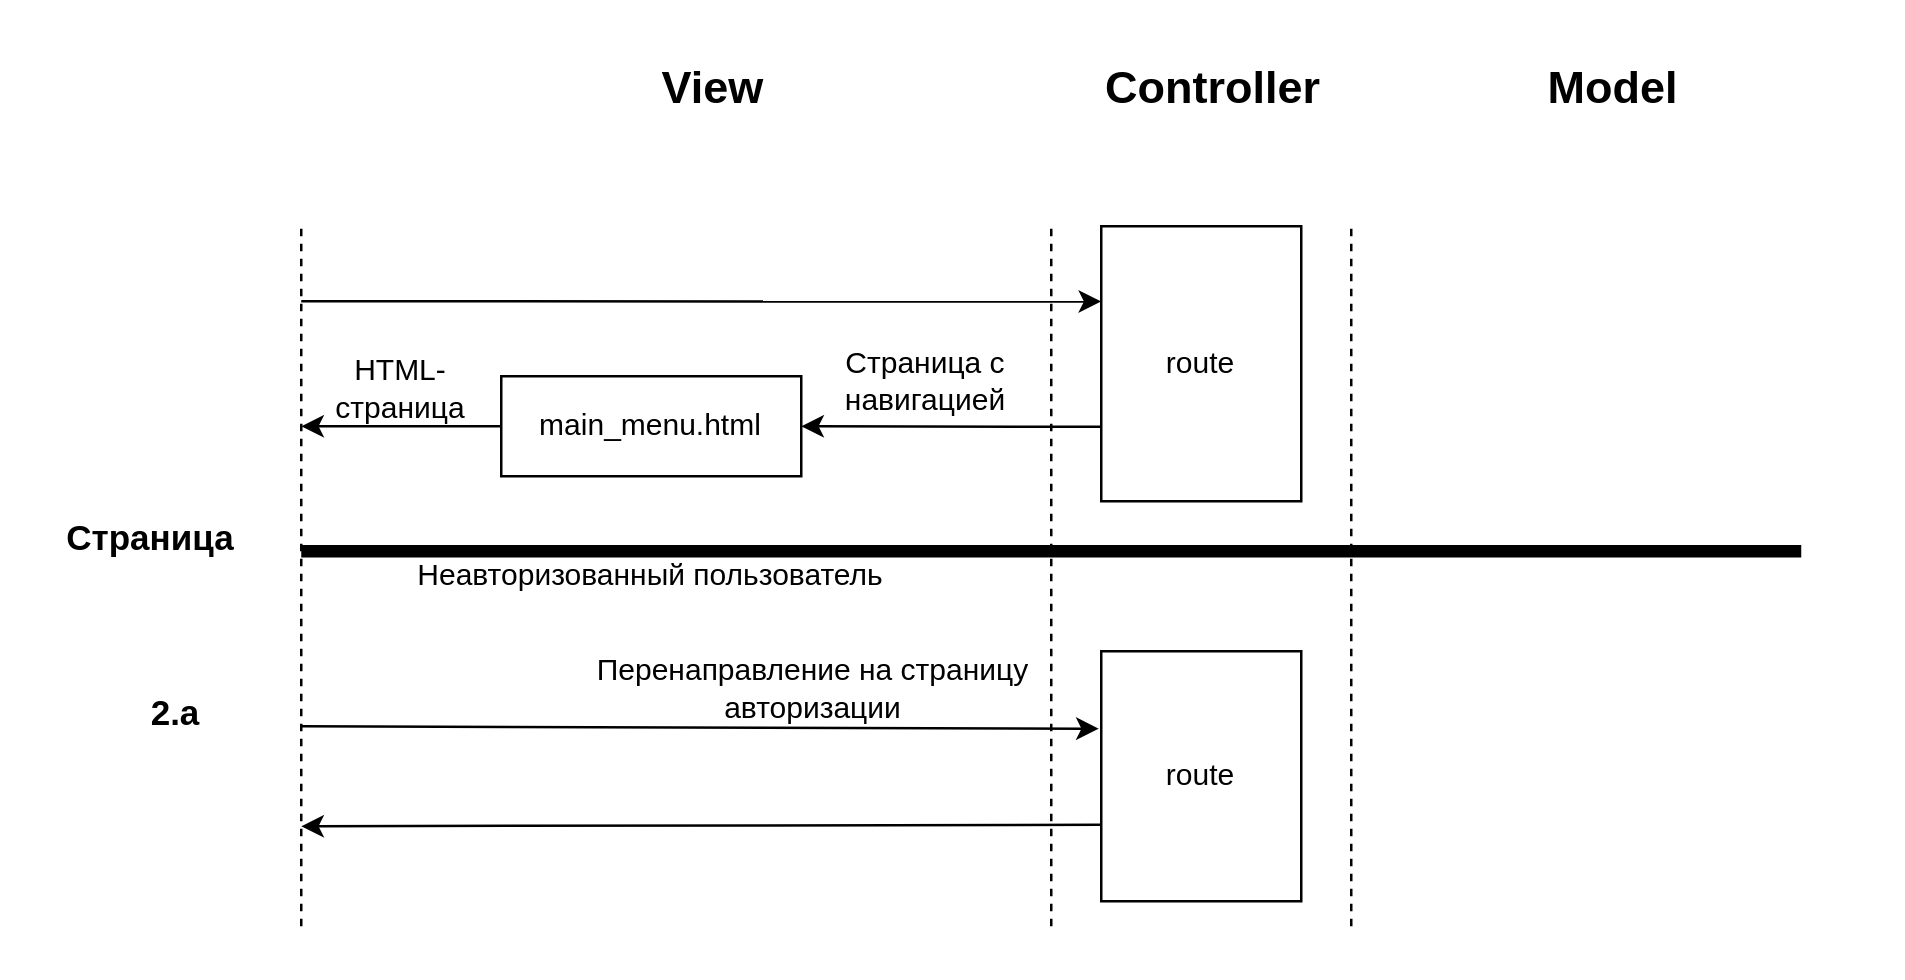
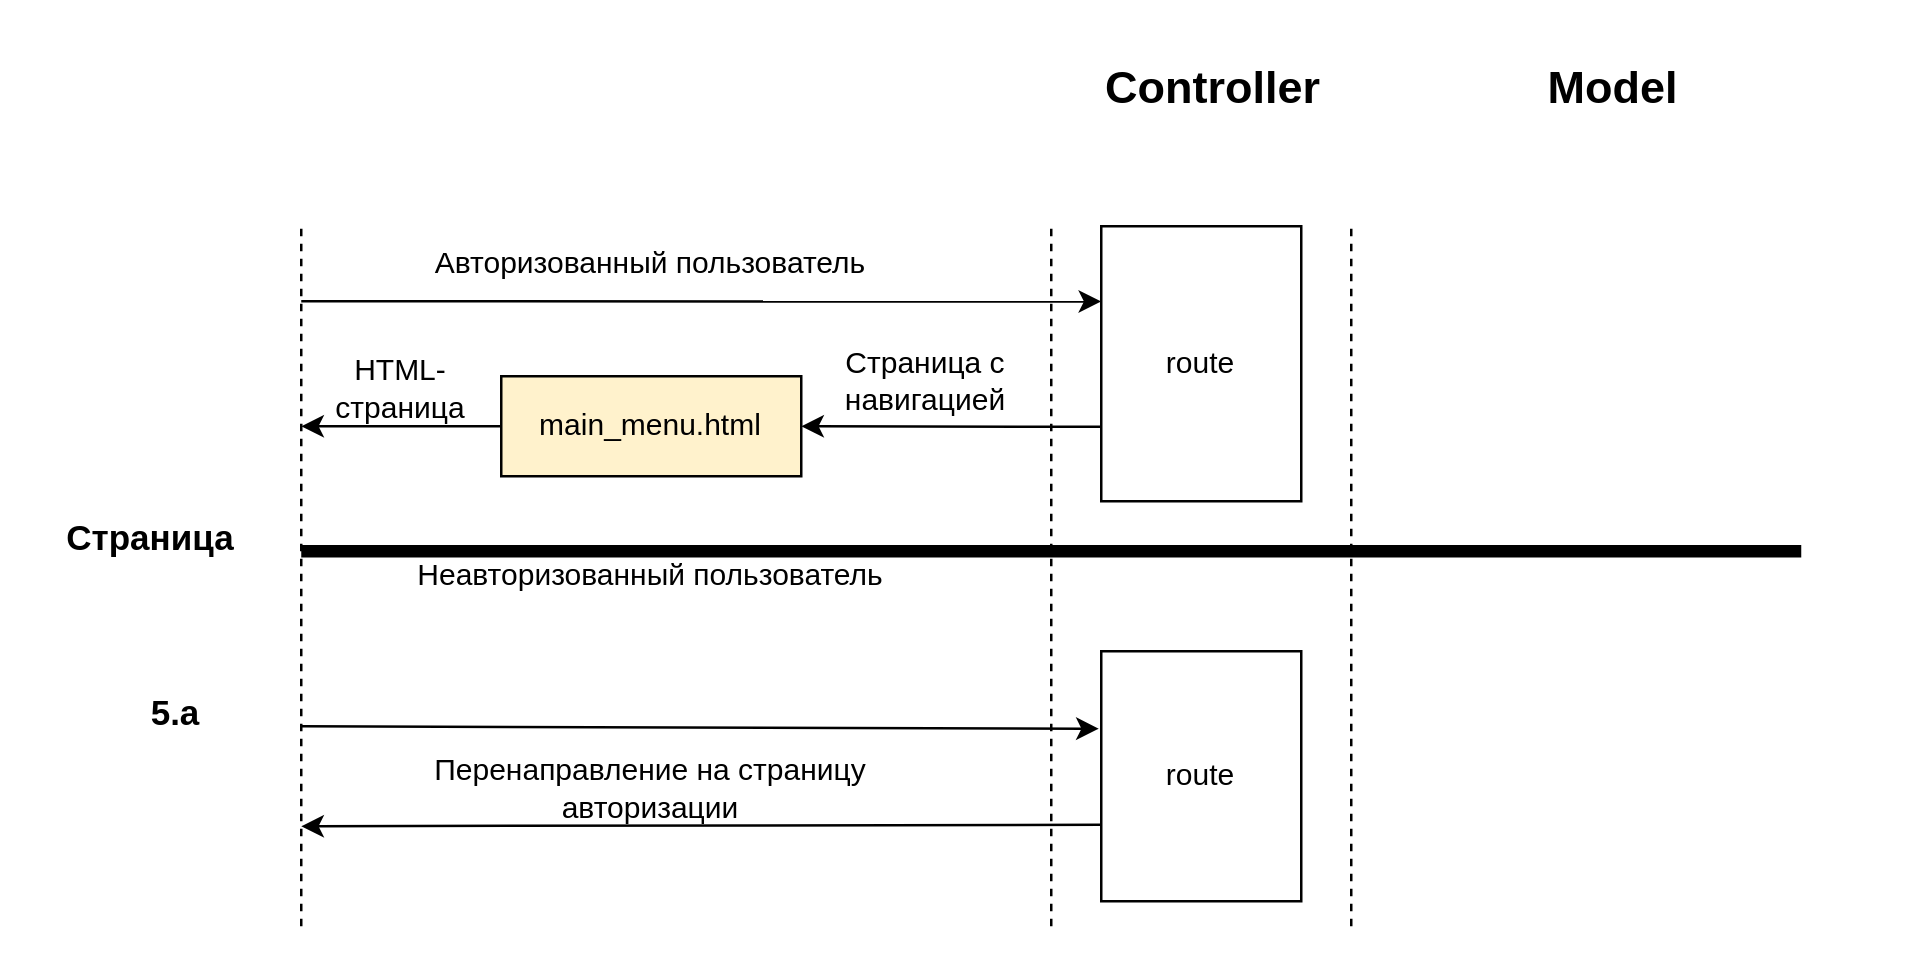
(714, 89) -> none
none -> (651, 264)
(651, 426) -> (651, 426)
(814, 689) -> (651, 789)
(176, 714) -> (176, 714)
